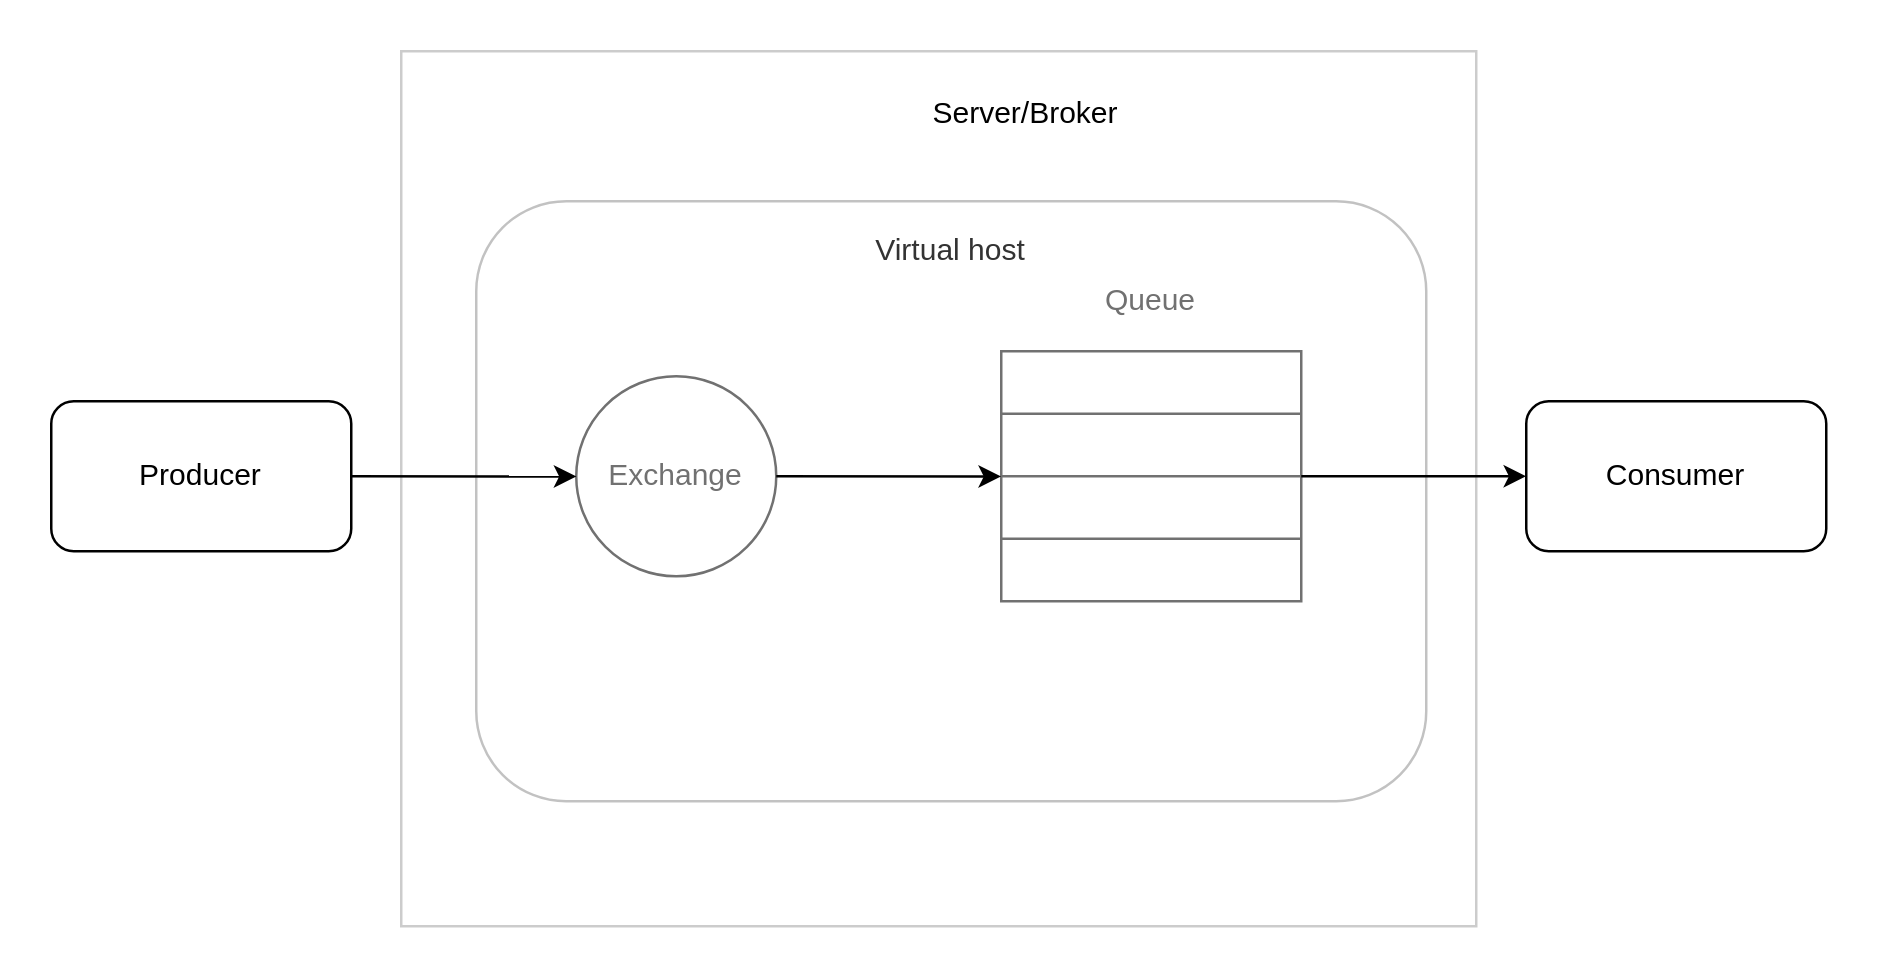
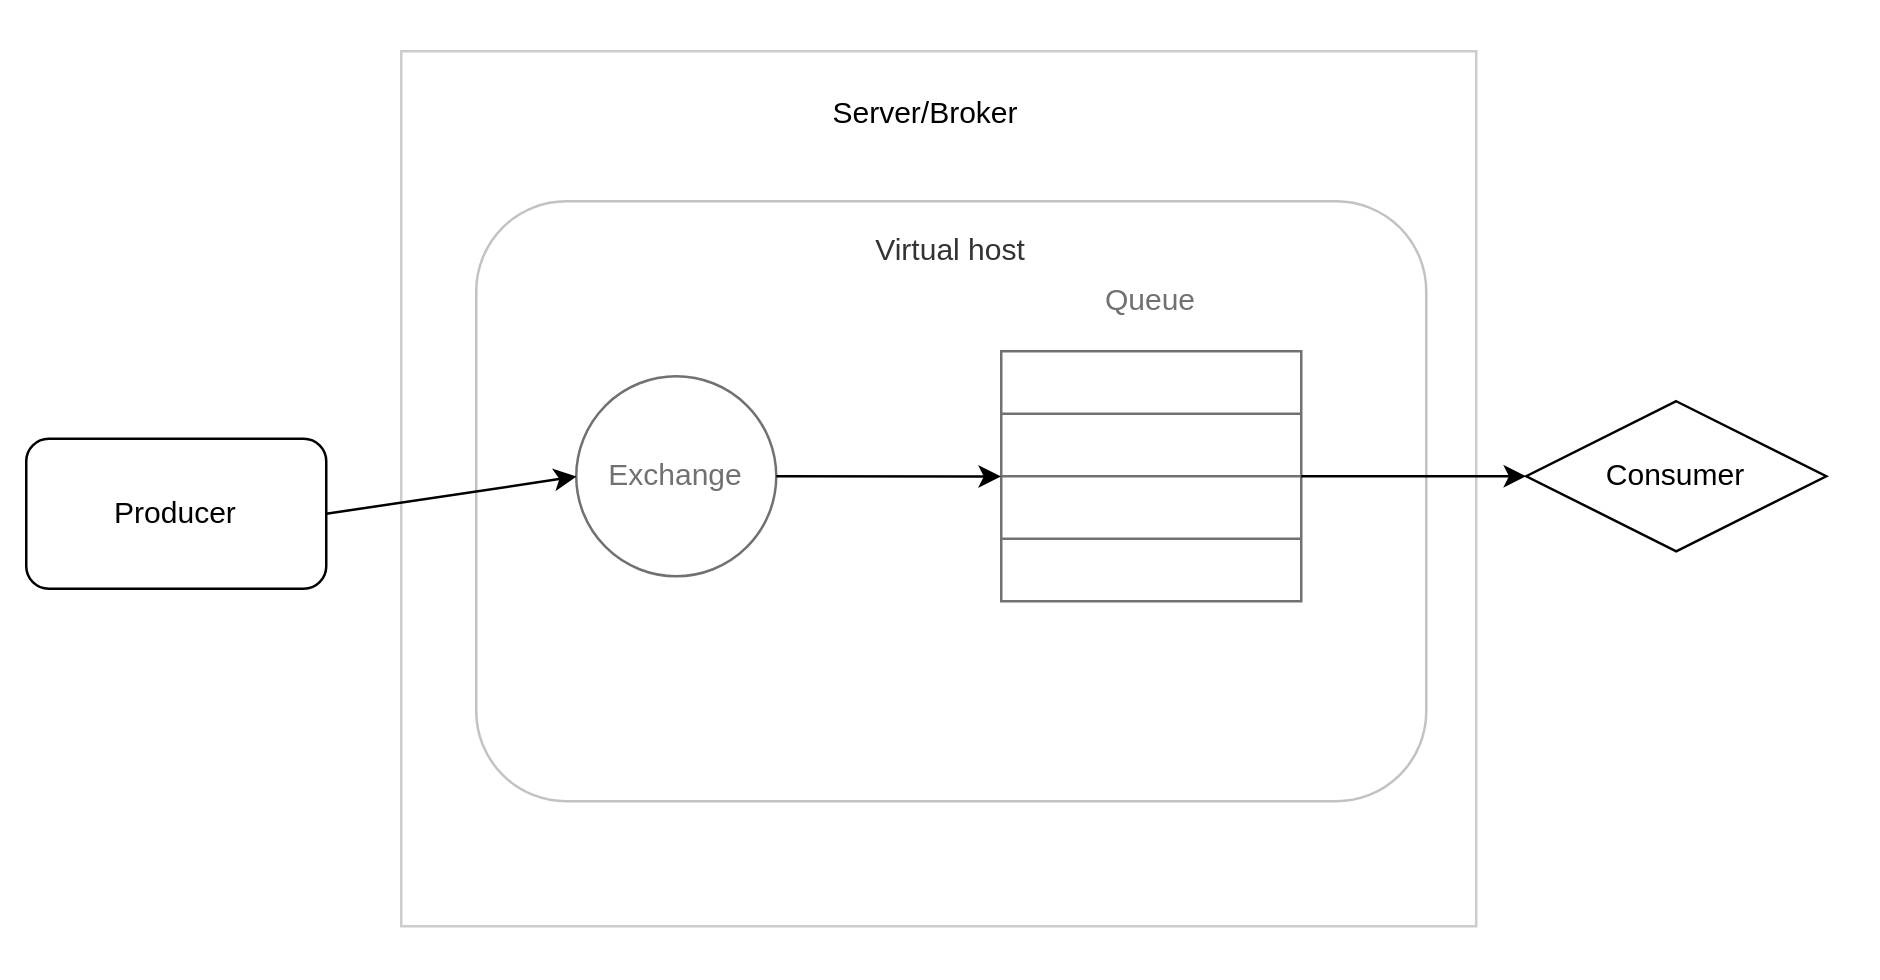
(1026, 114) -> (926, 114)
(201, 476) -> (176, 514)
(1676, 476) -> (1676, 476)
